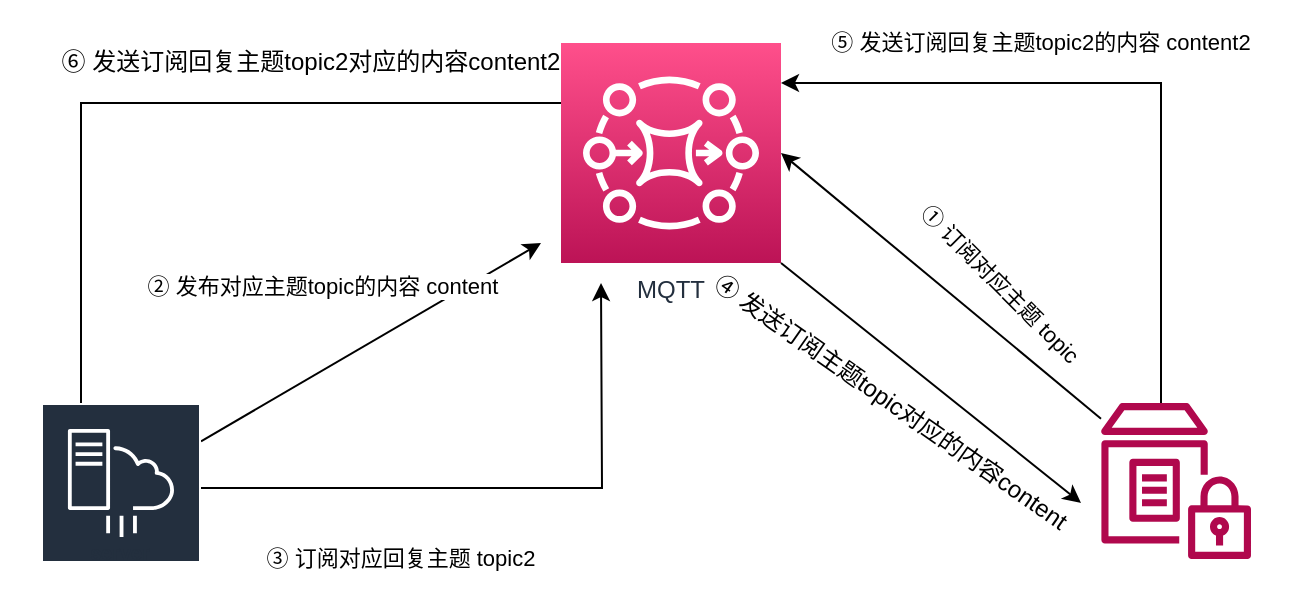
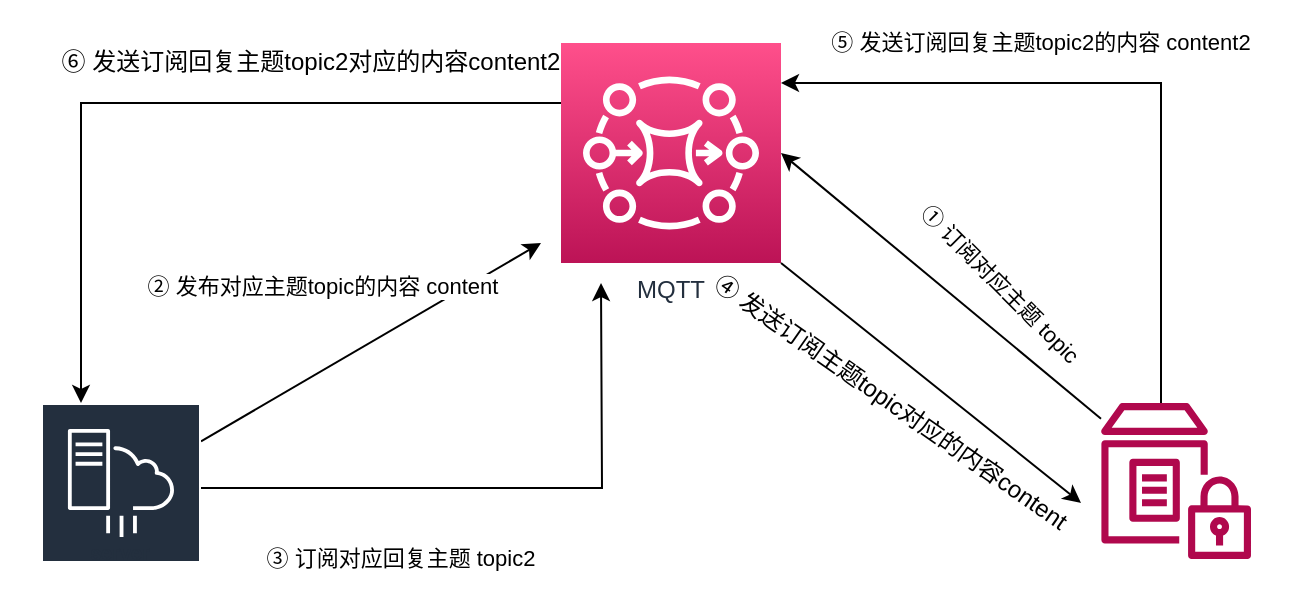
(81, 394) -> (81, 388)
